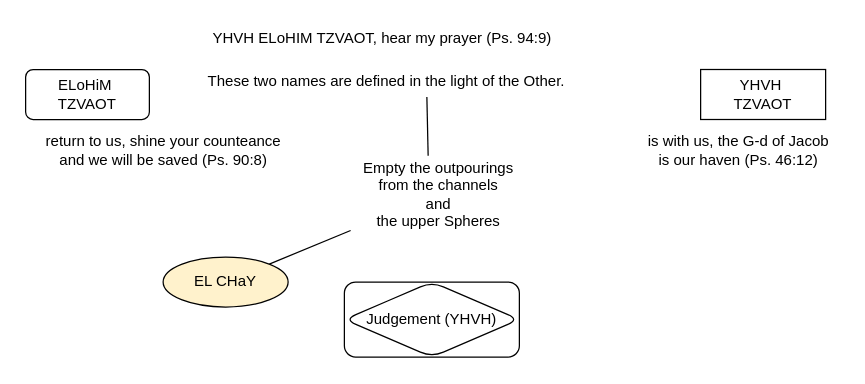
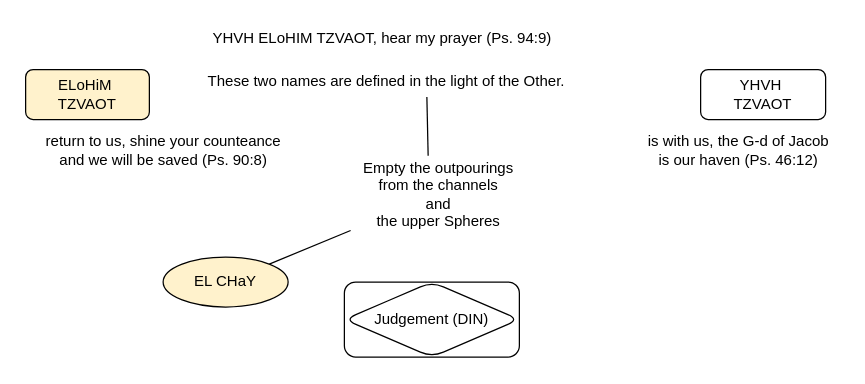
(88, 94) -> (88, 94)
(763, 94) -> (763, 94)
(432, 319) -> (432, 319)
